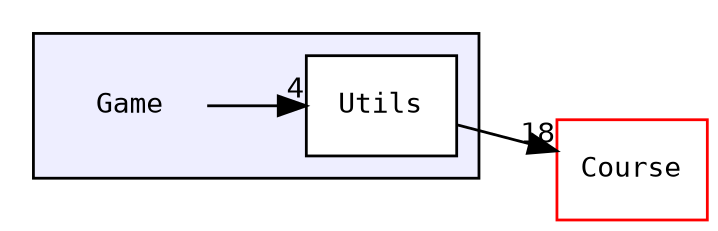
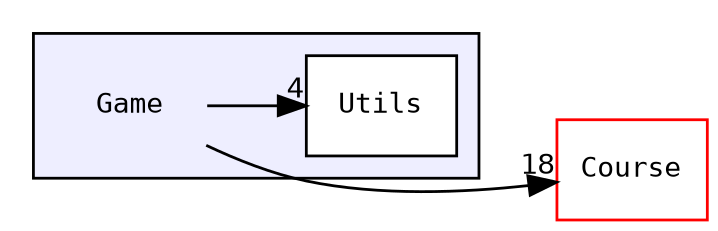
(497, 135) -> (364, 189)
